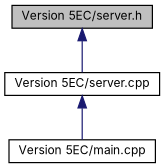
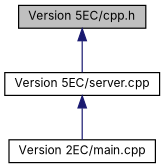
(82, 17) -> (82, 17)
(82, 151) -> (82, 151)
